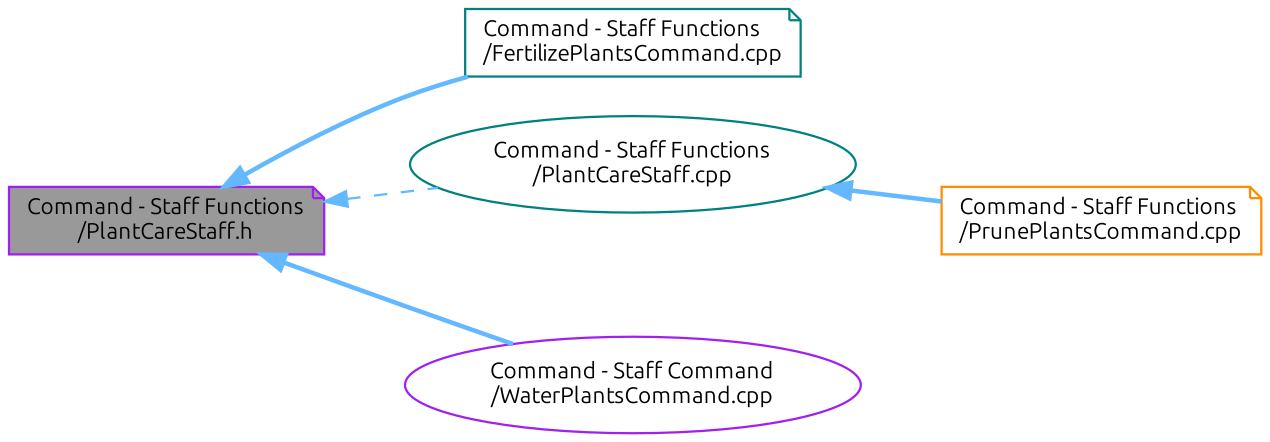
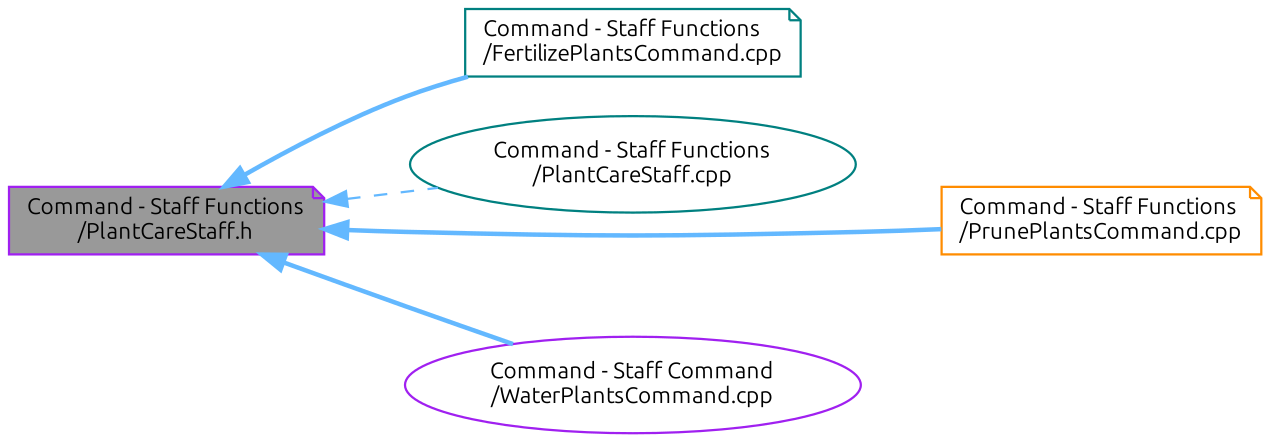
(896, 196) -> (644, 235)
